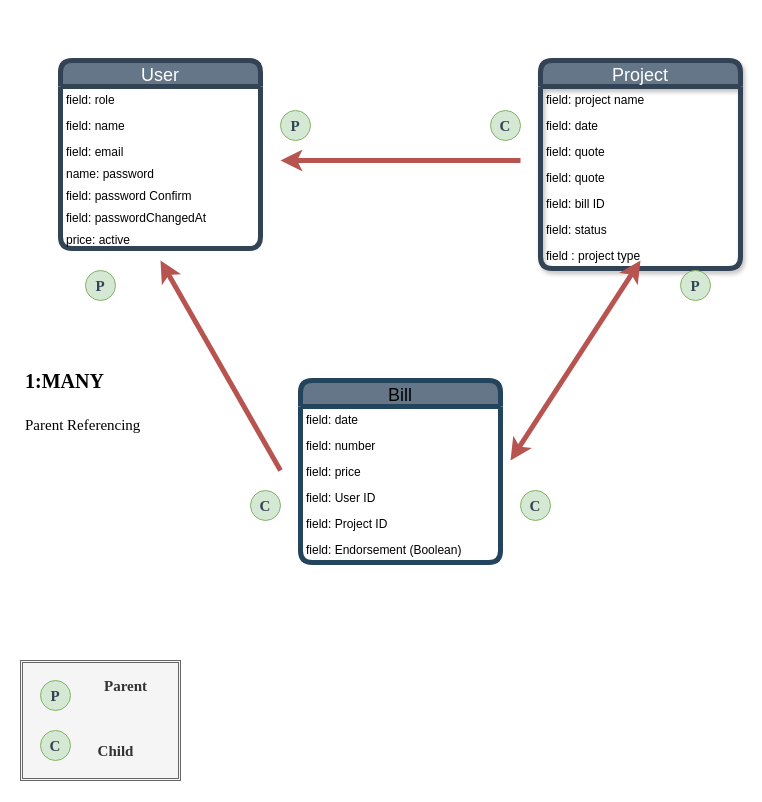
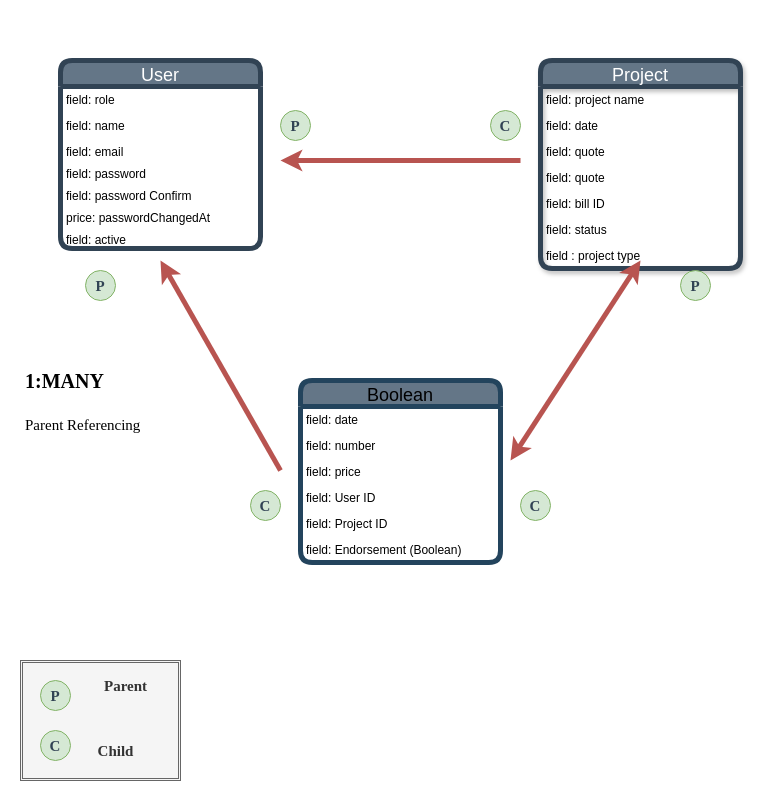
(110, 174) -> (110, 174)
(140, 218) -> (142, 218)
(103, 240) -> (102, 240)
(400, 395) -> (400, 395)
